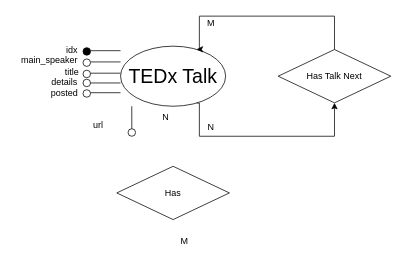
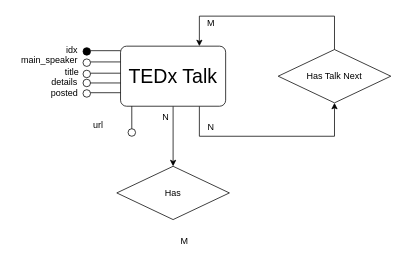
(173, 76) -> (173, 76)
none -> (173, 159)
